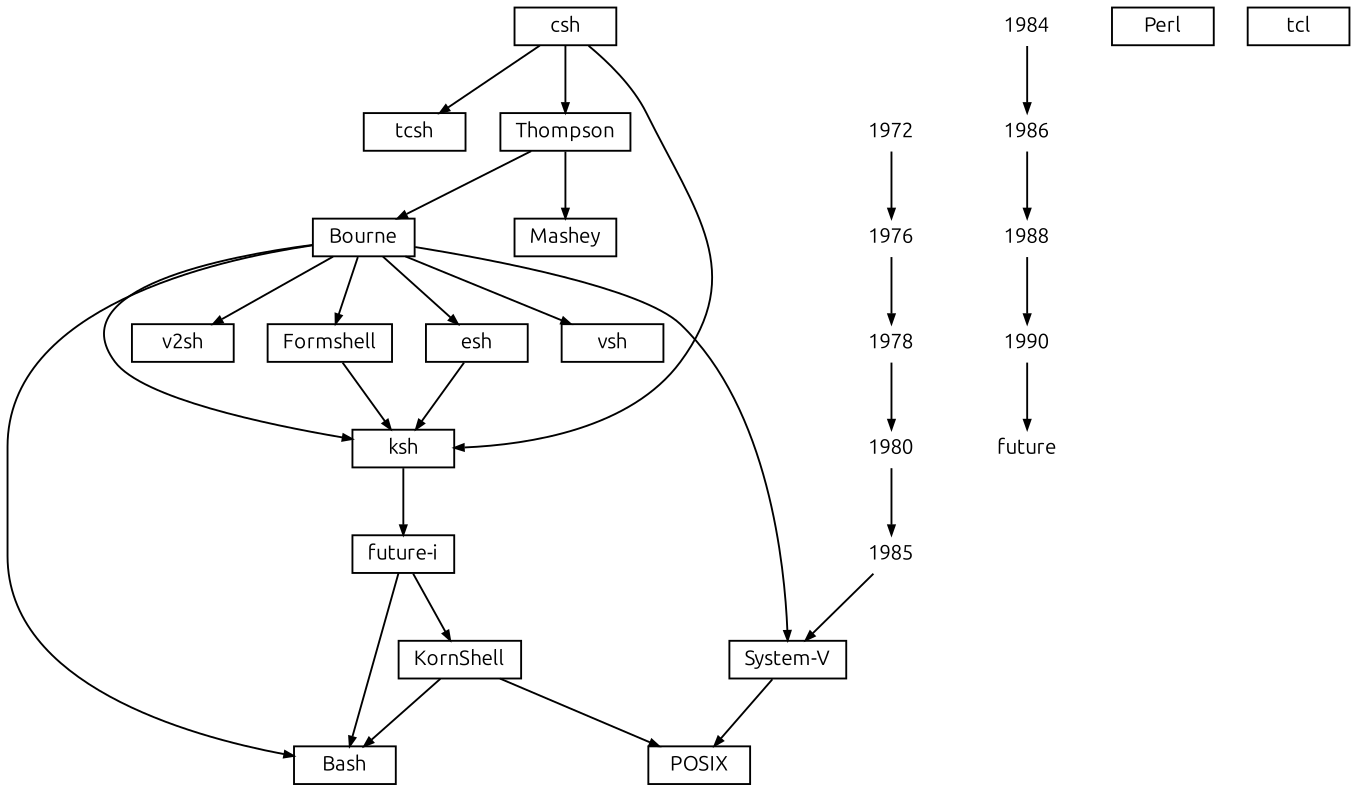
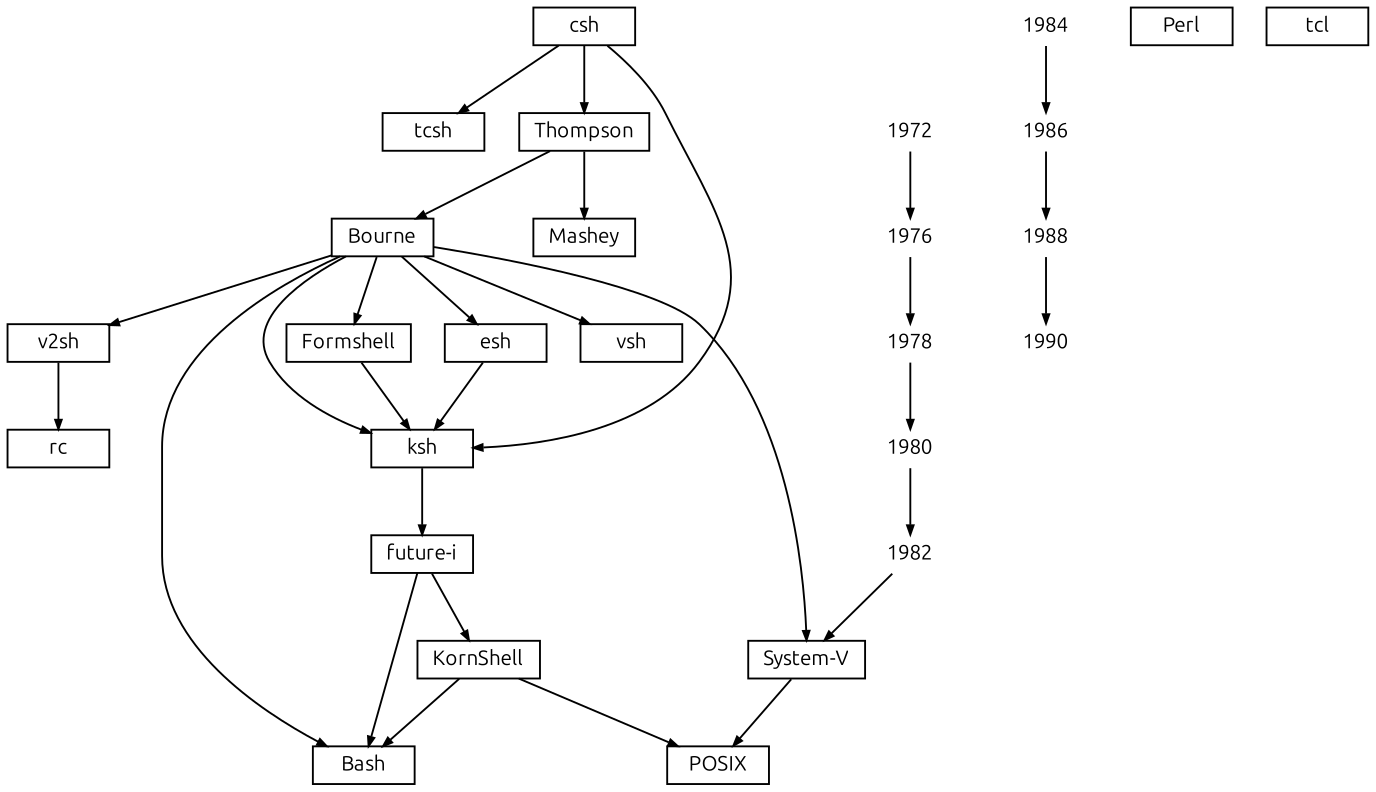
none -> (58, 449)
(1027, 449) -> none
(891, 554) -> (910, 554)
